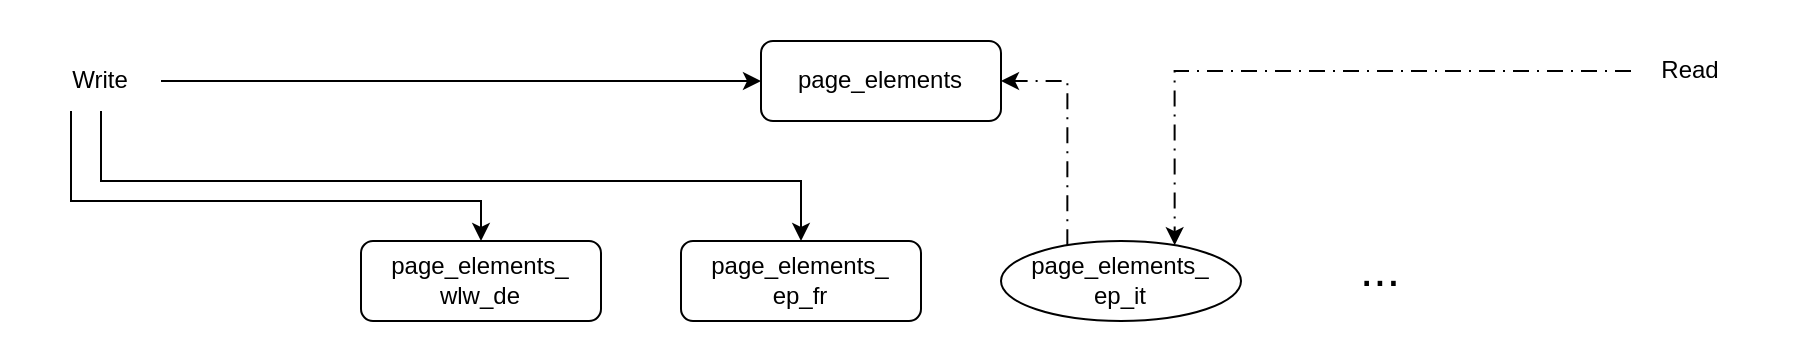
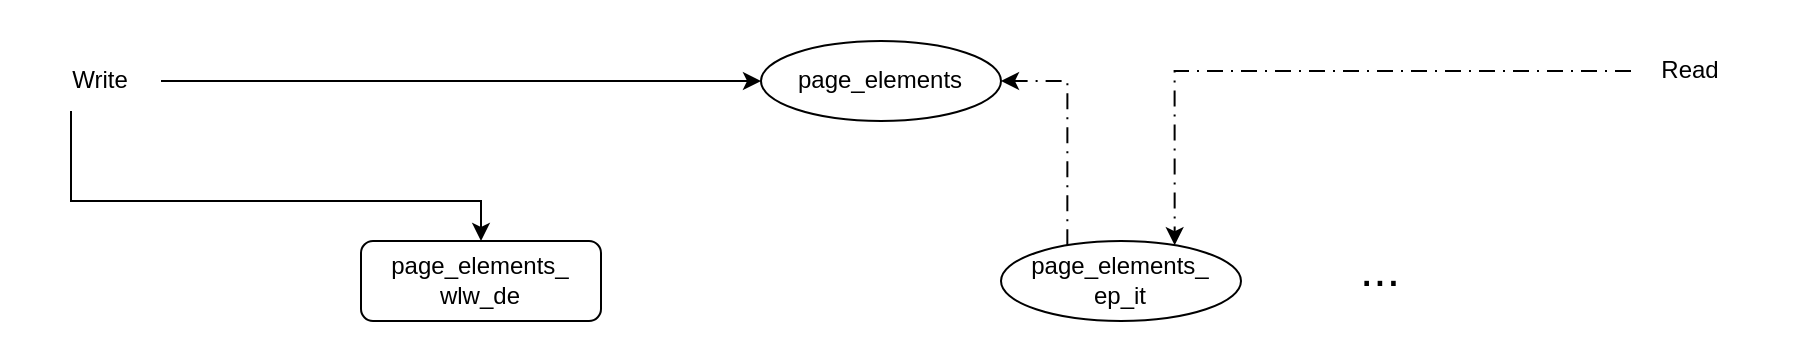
(881, 81) -> (881, 81)
(439, 181) -> none
(801, 281) -> none
